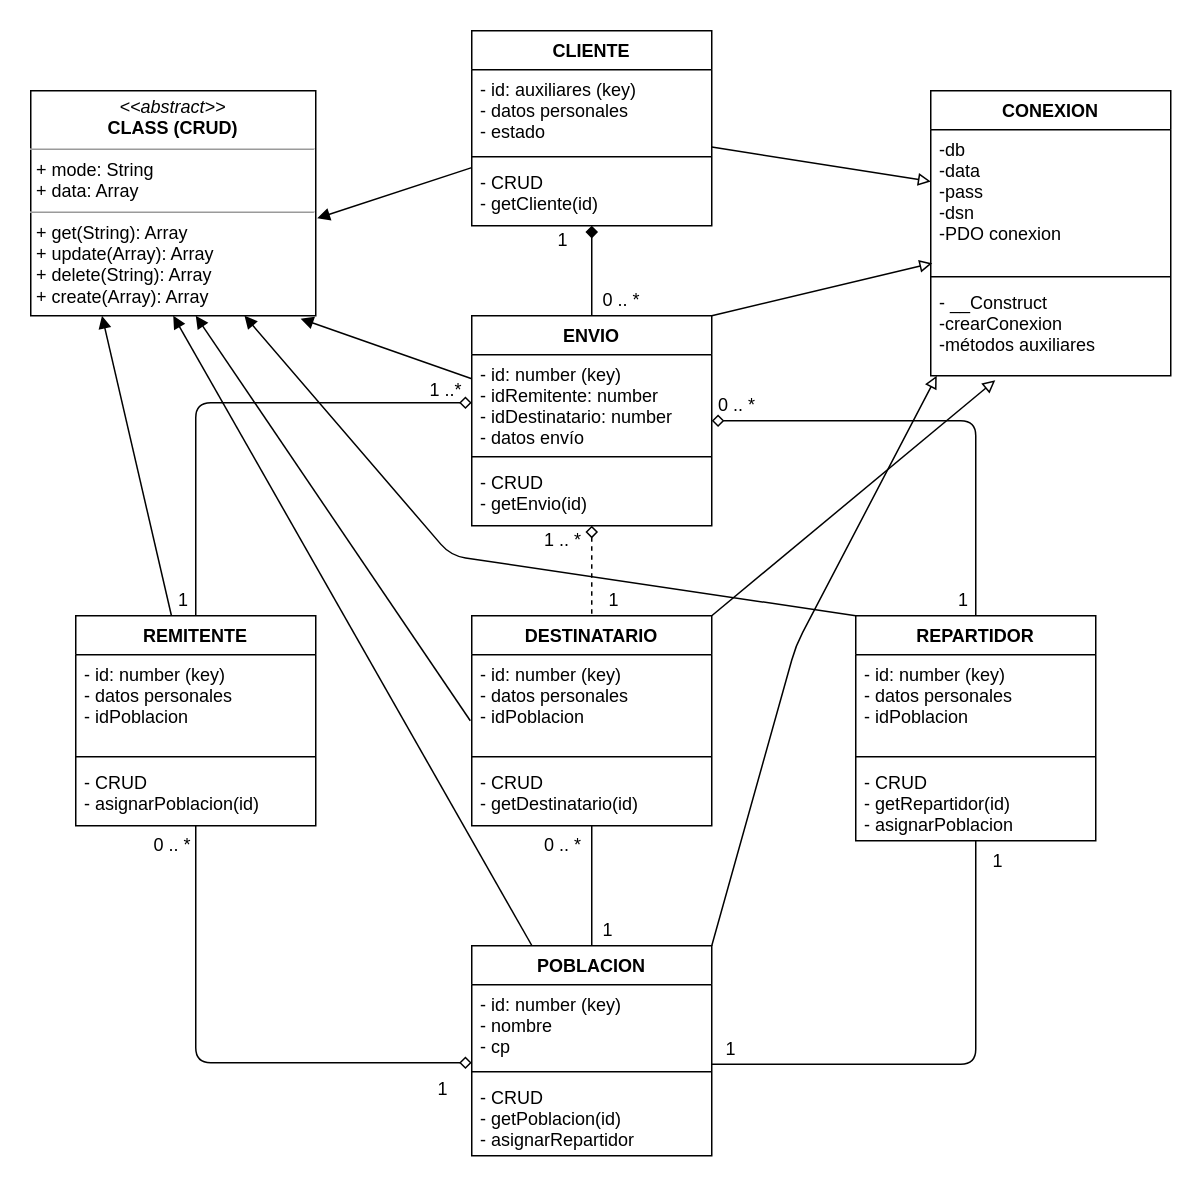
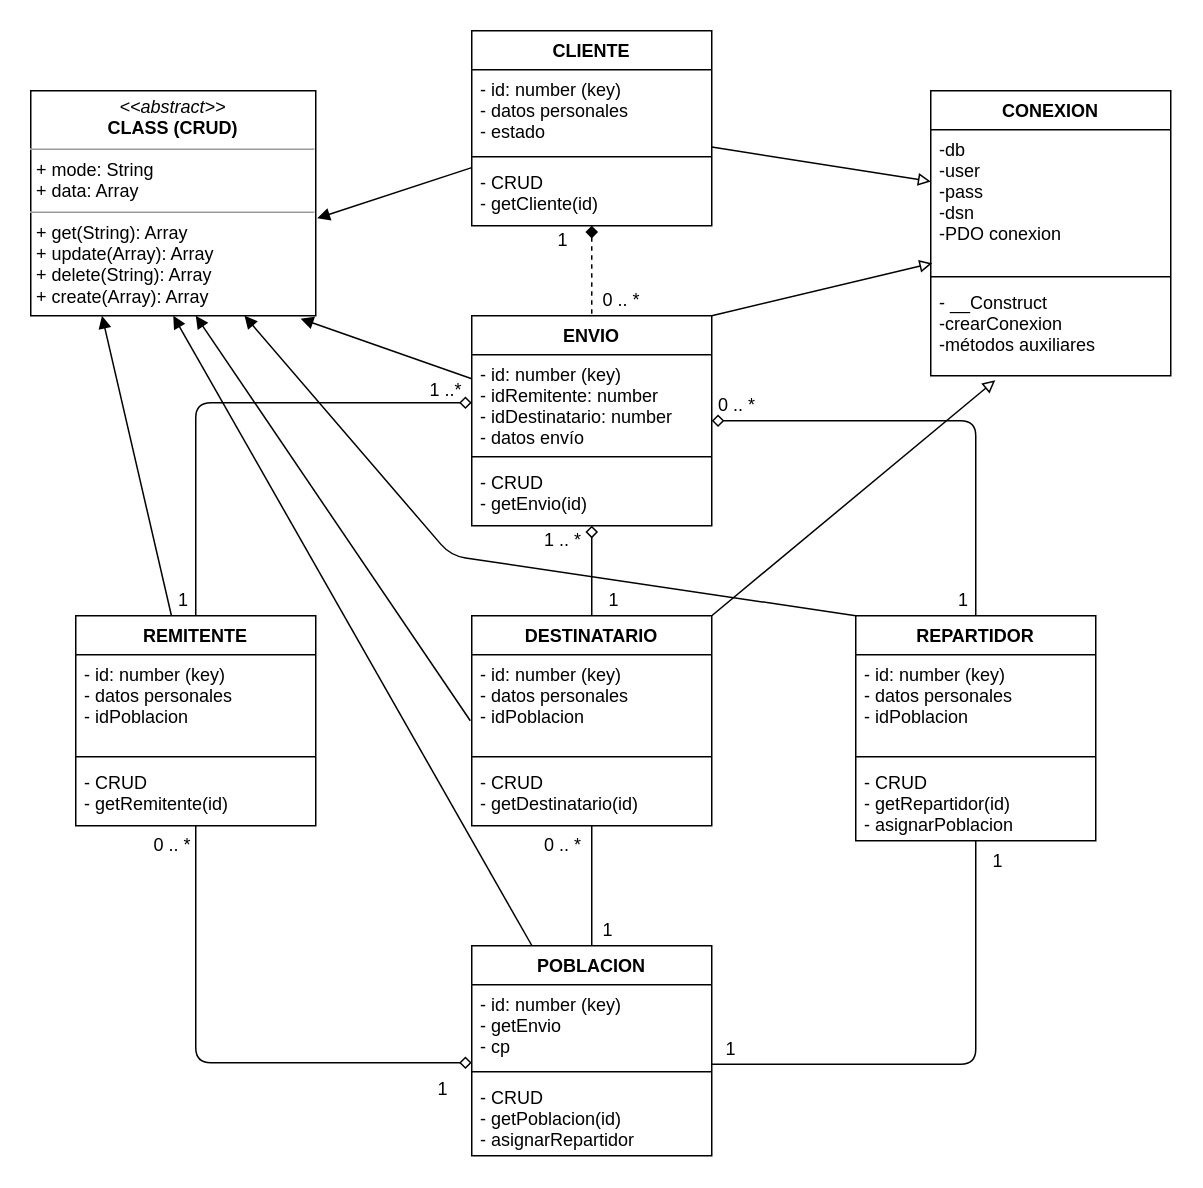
(572, 90) -> (559, 90)
(954, 150) -> (954, 150)
(592, 278) -> (592, 278)
(592, 578) -> (592, 578)
(779, 707) -> none
(112, 783) -> (112, 783)
(559, 1005) -> (559, 1005)
